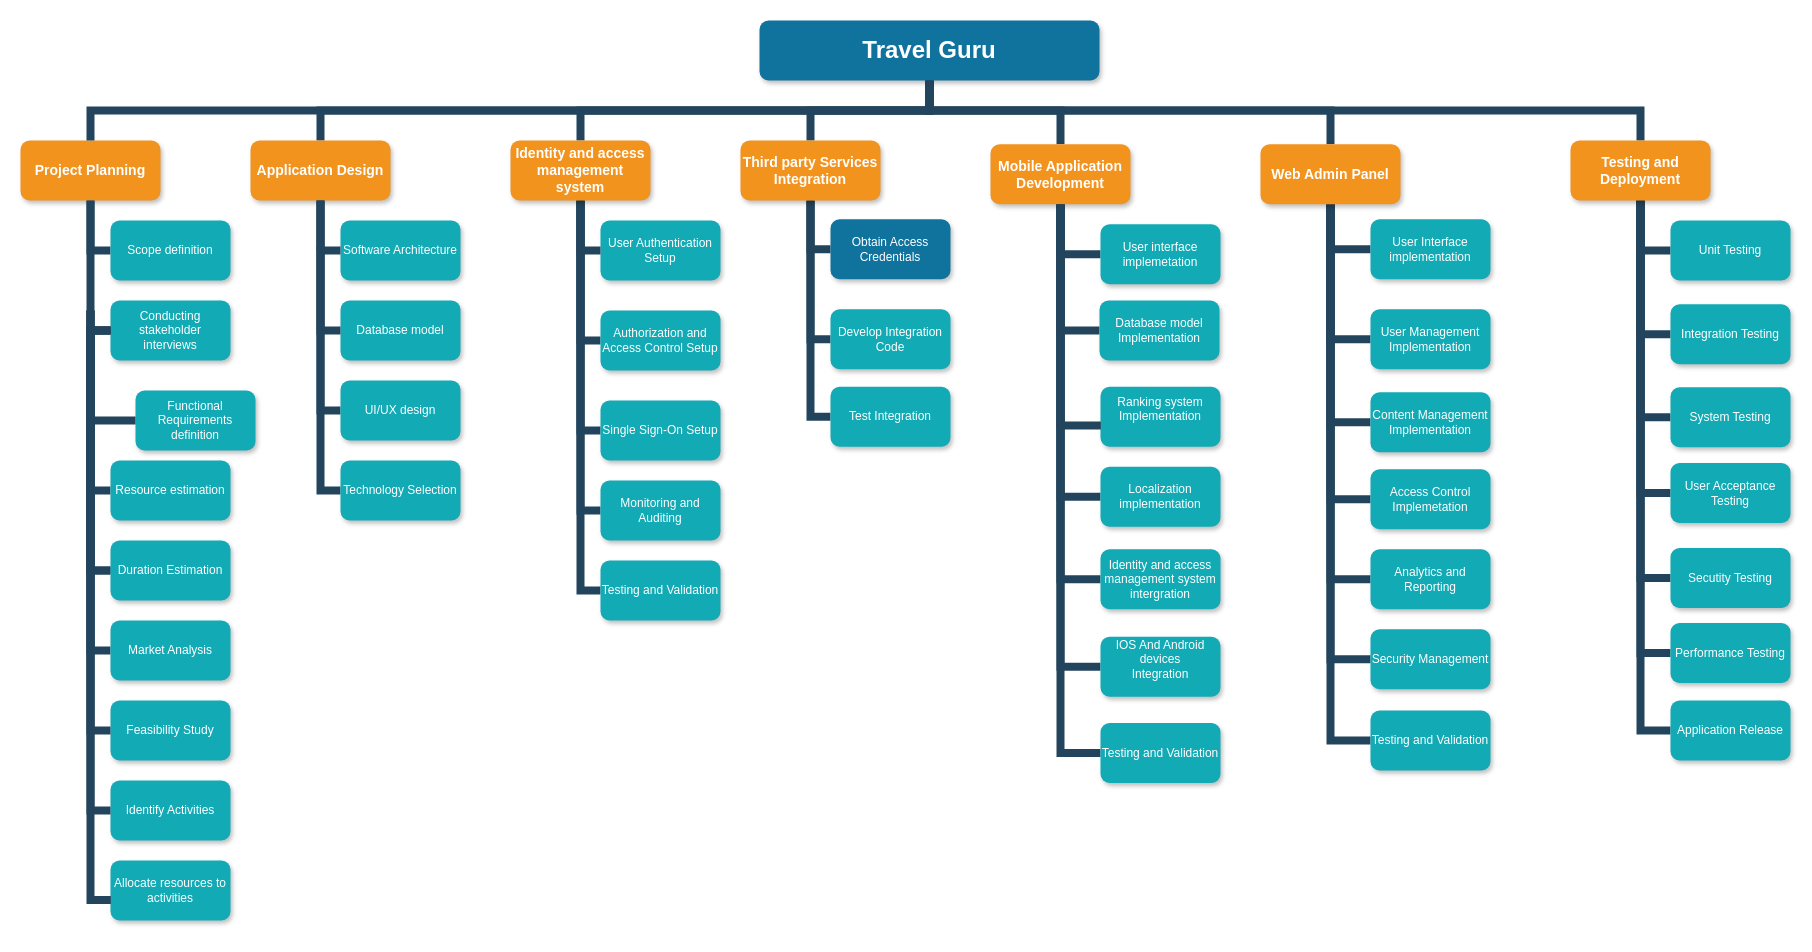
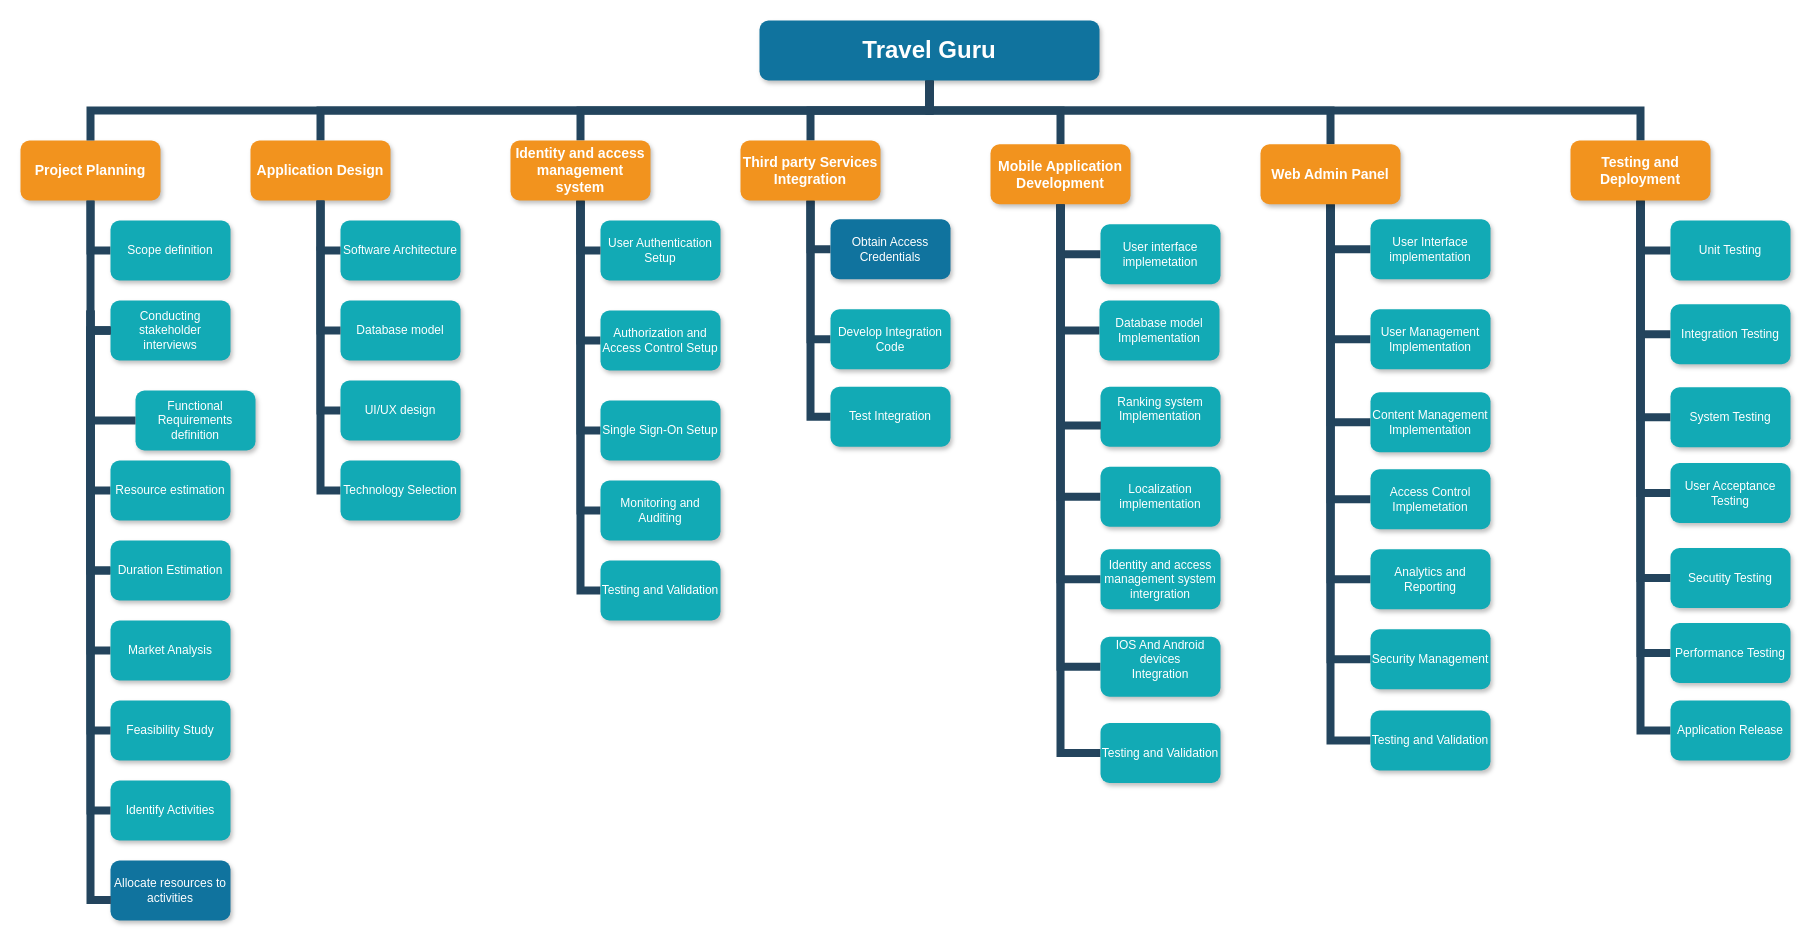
(171, 891) -> (171, 891)
